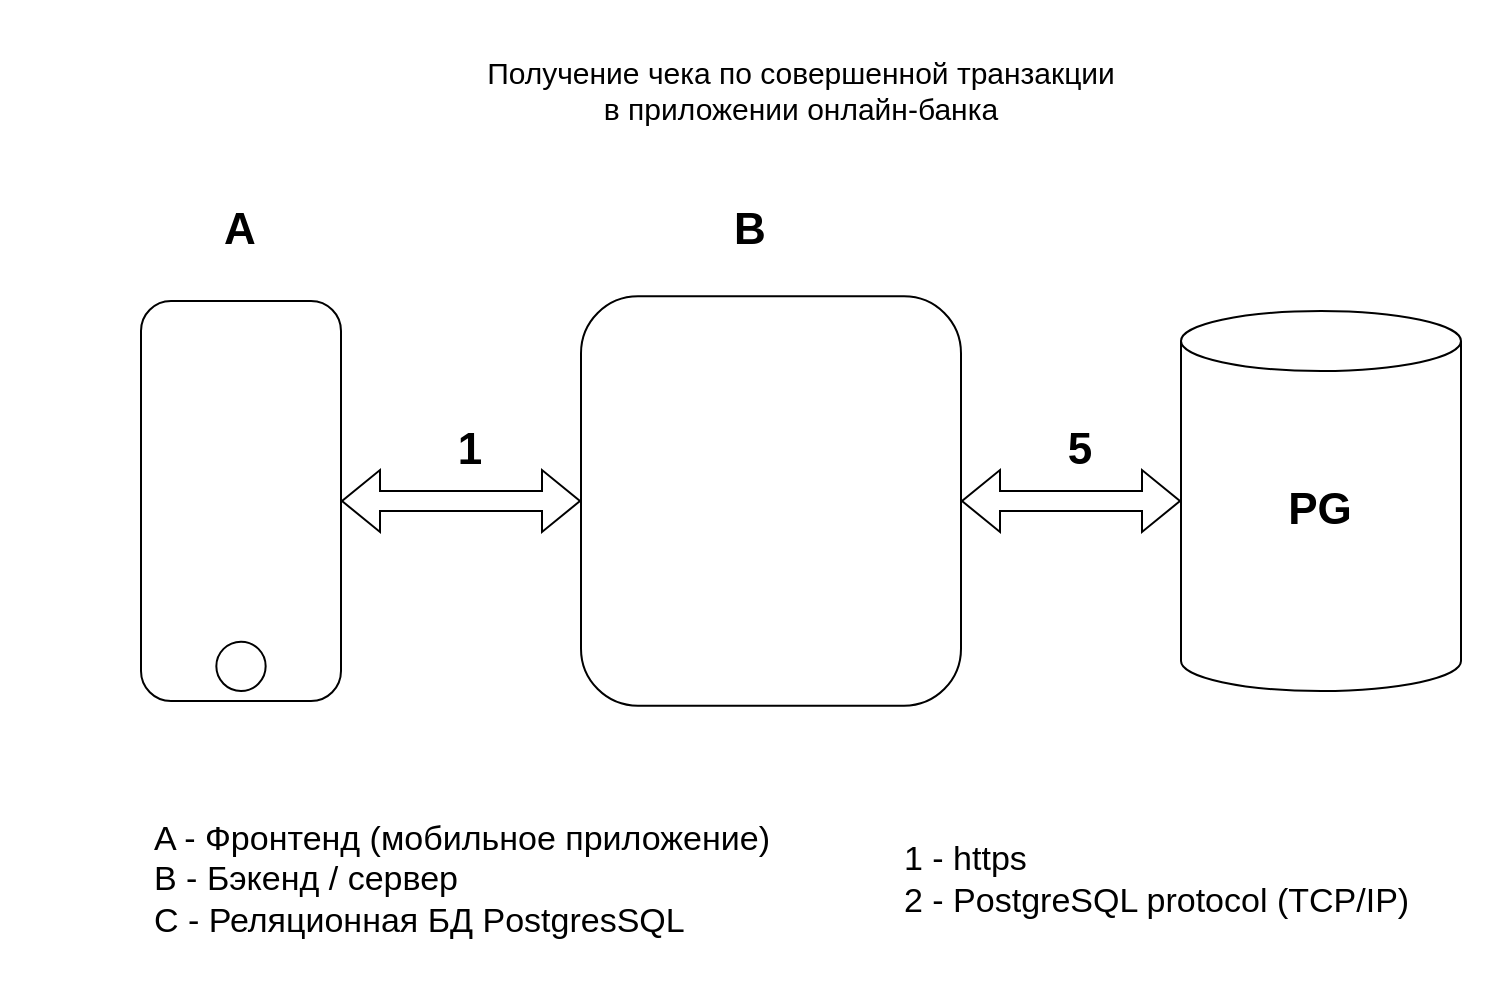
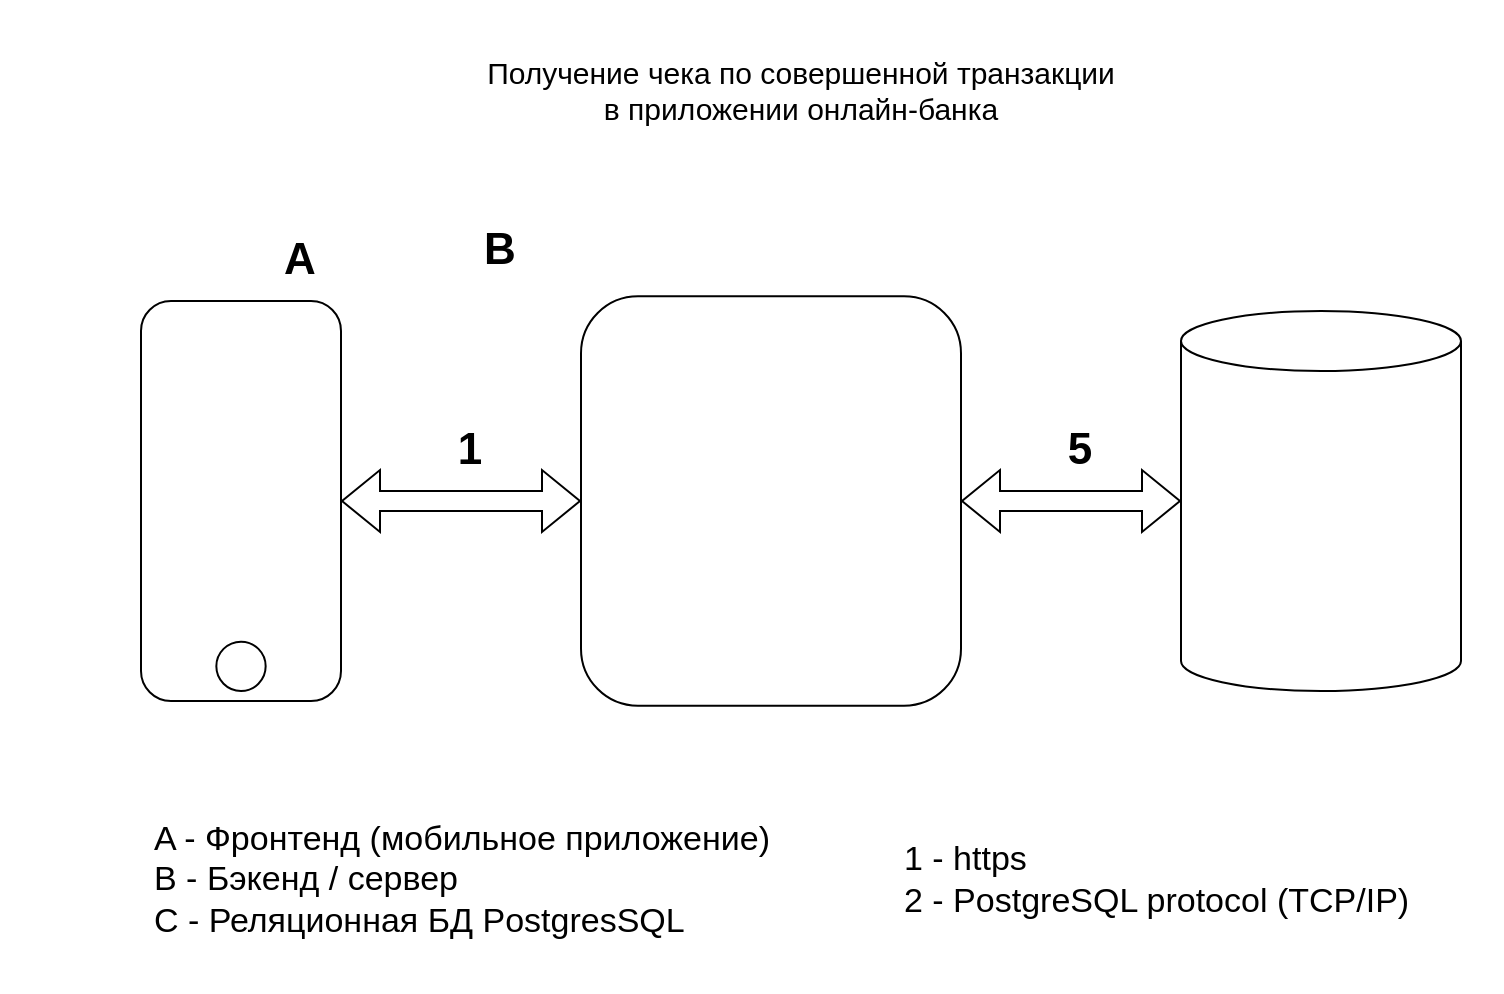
(241, 231) -> (301, 261)
(751, 231) -> (501, 251)
(1321, 511) -> none
